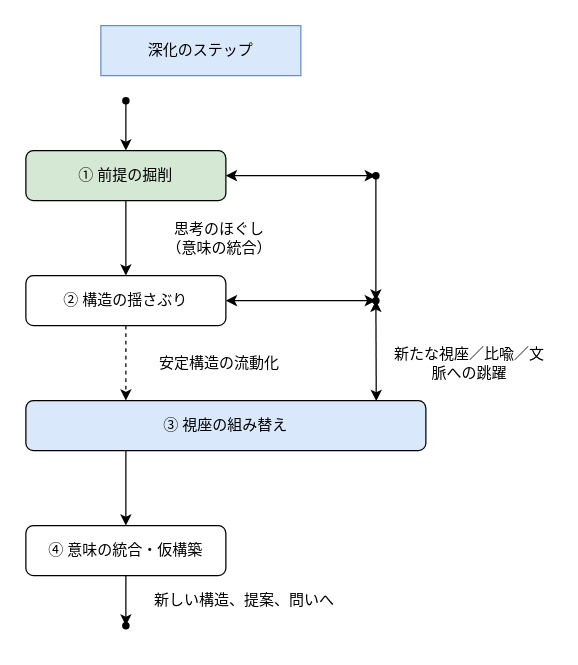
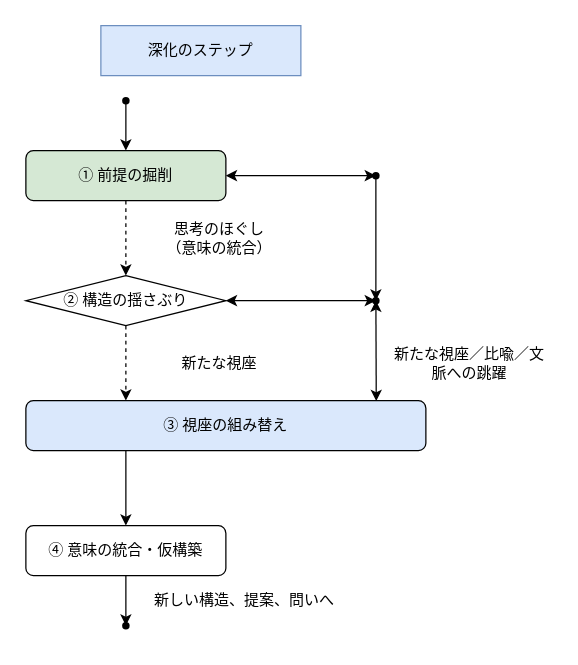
(126, 235) -> (126, 235)
(126, 301) -> (126, 301)
(219, 363) -> (219, 363)
